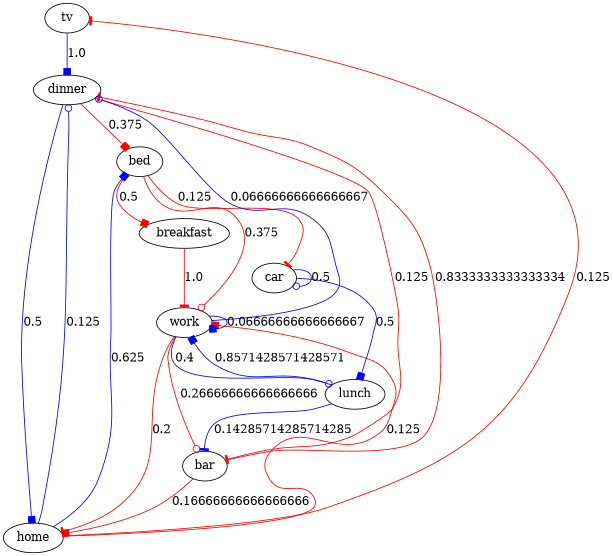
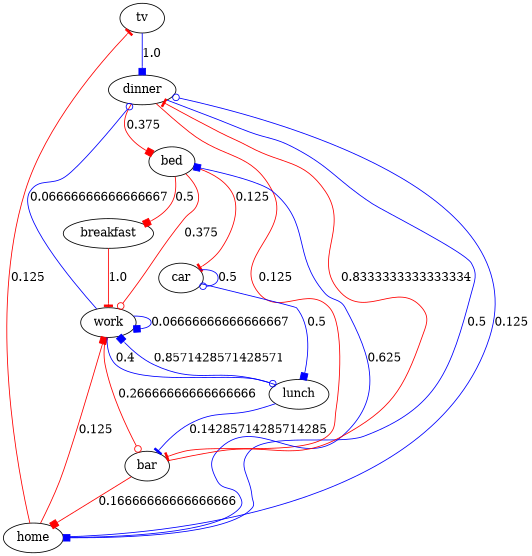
(150, 454) -> none
